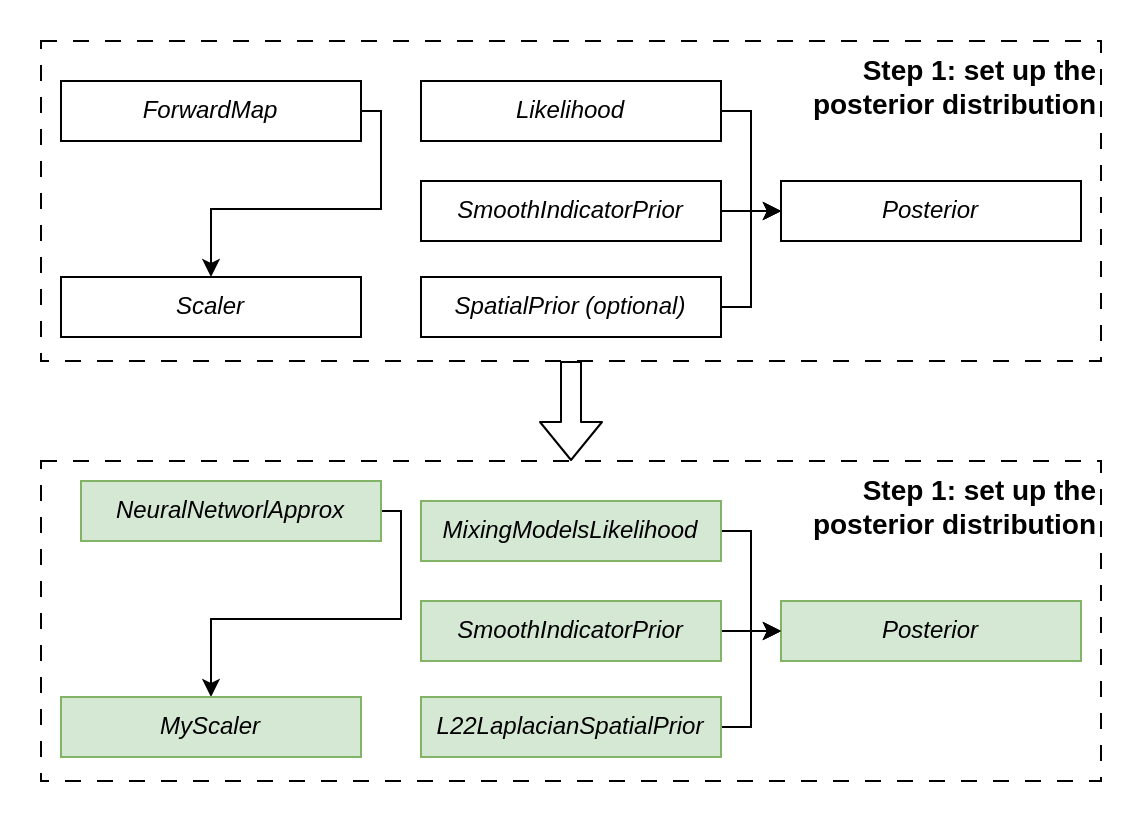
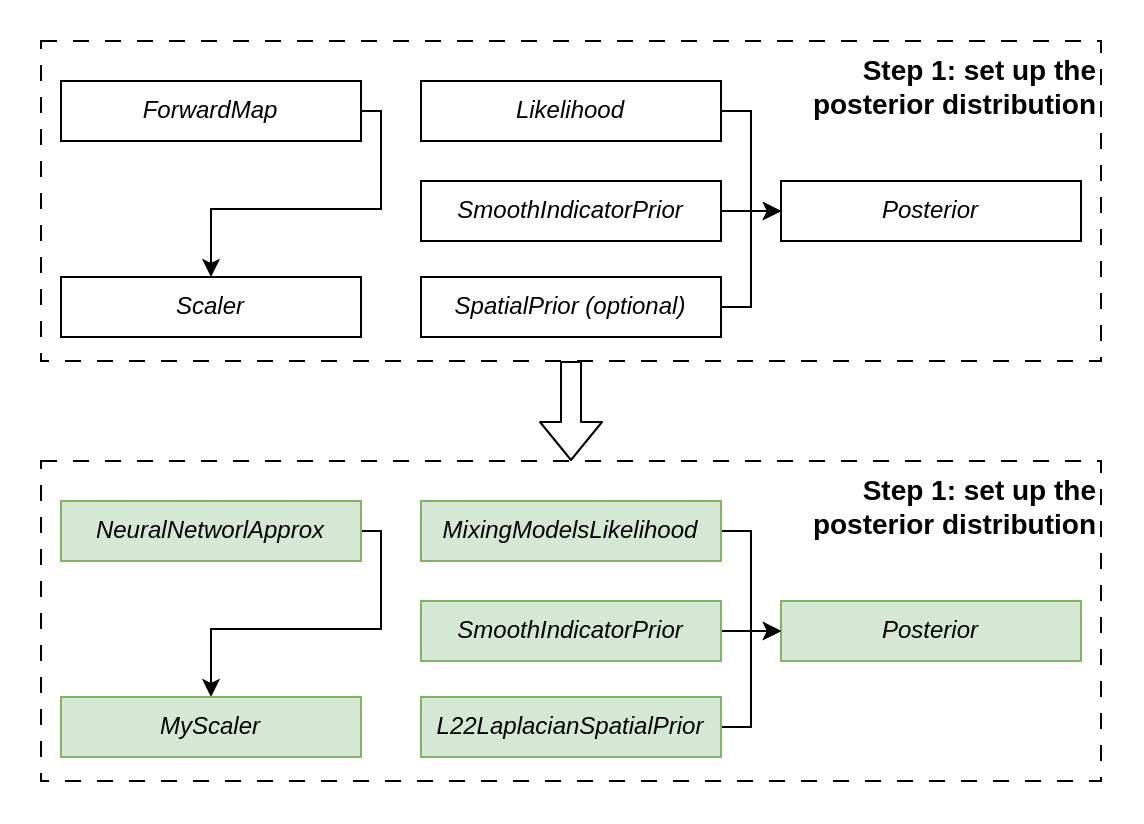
(231, 511) -> (211, 531)
